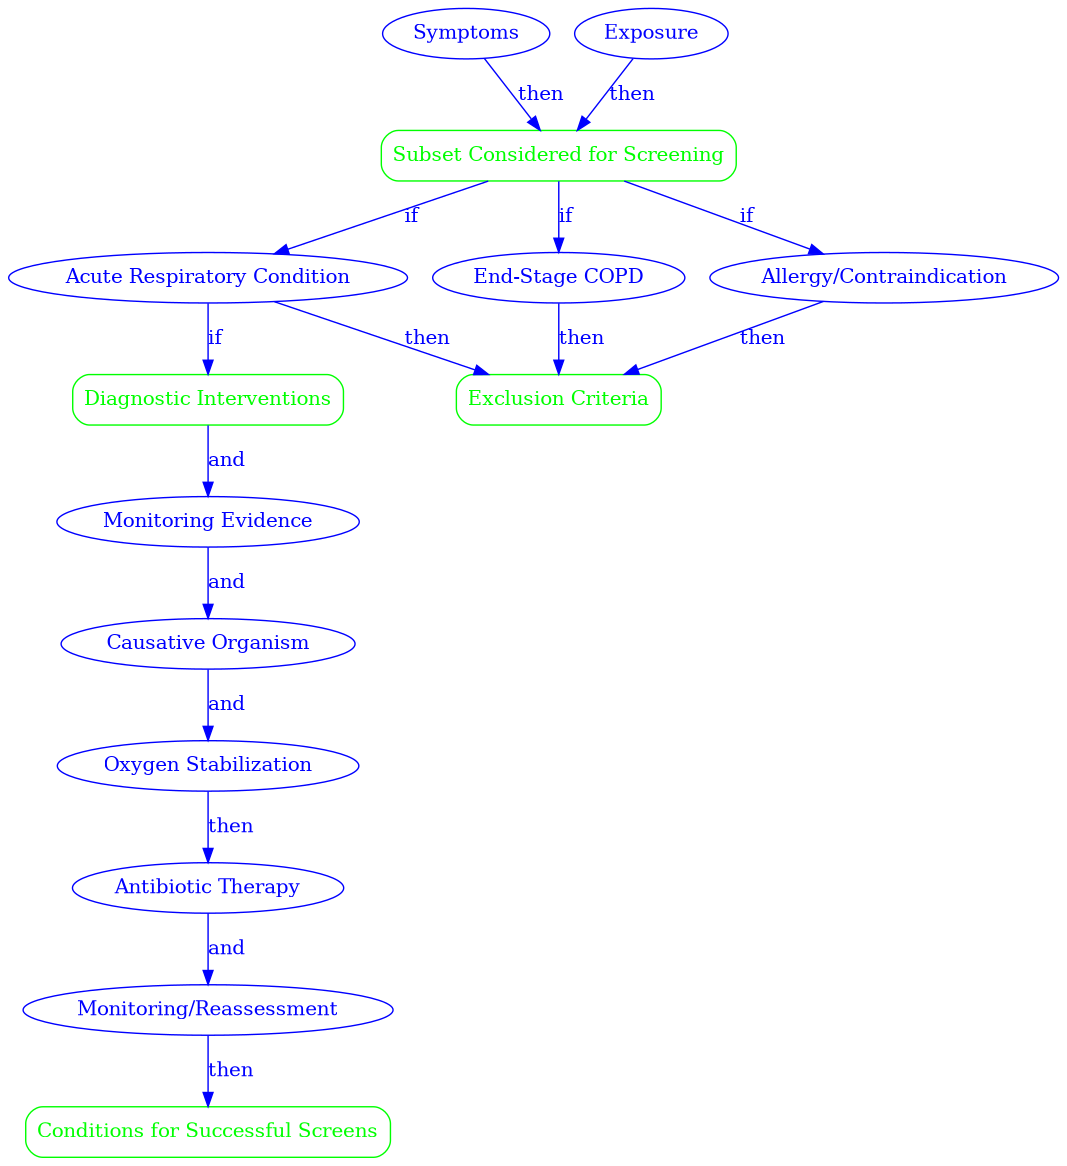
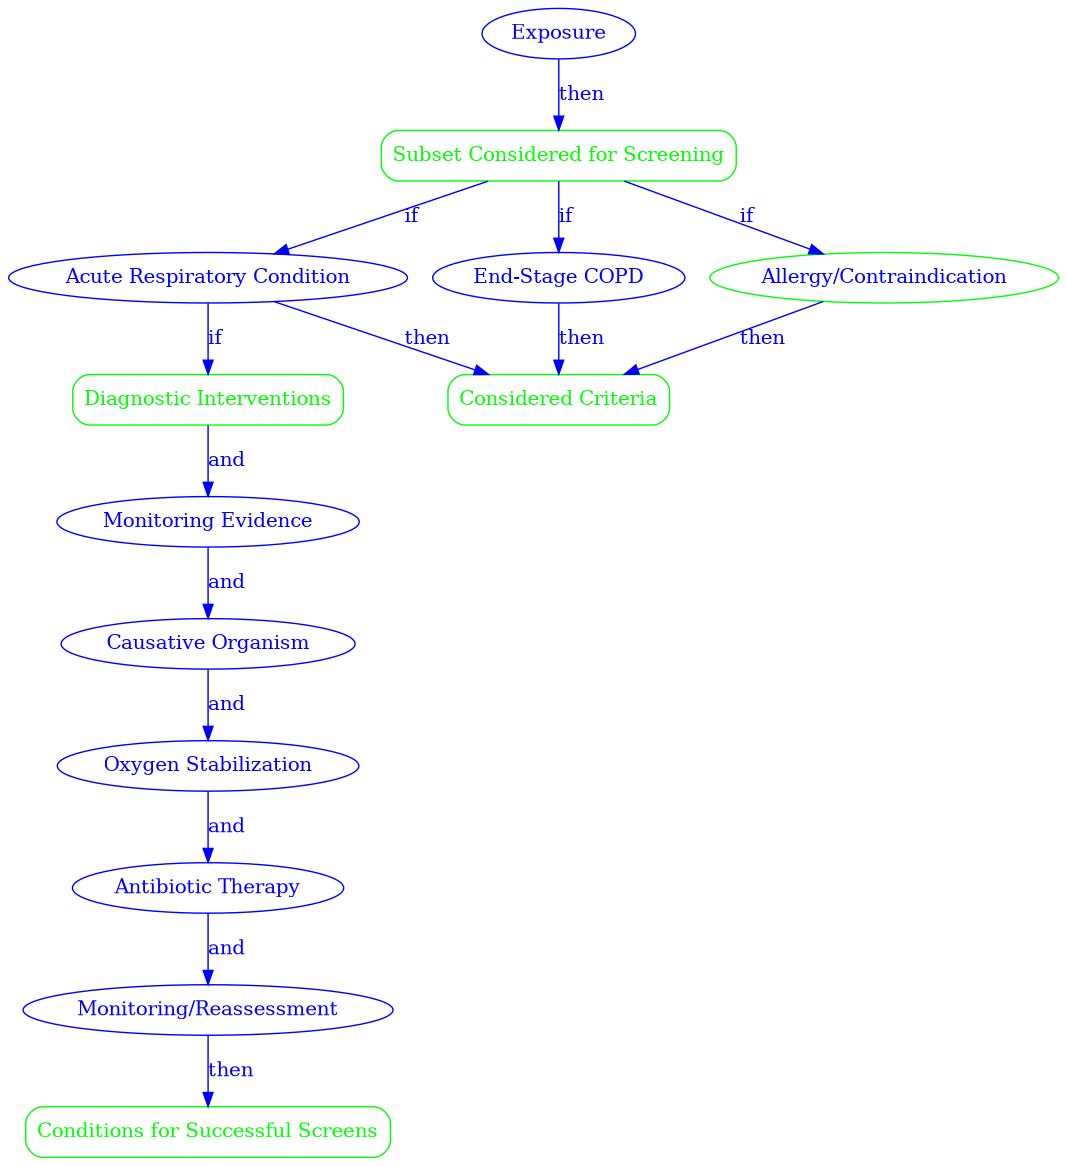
(466, 34) -> none
(884, 278) -> (884, 278)
(559, 400) -> (559, 400)
(231, 827) -> (227, 827)
